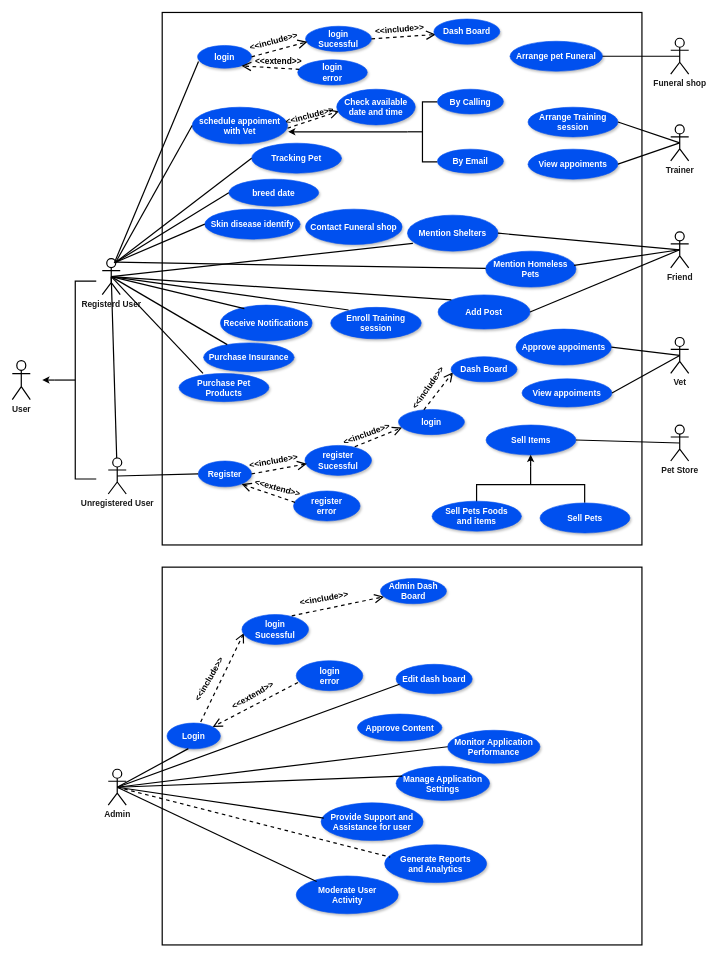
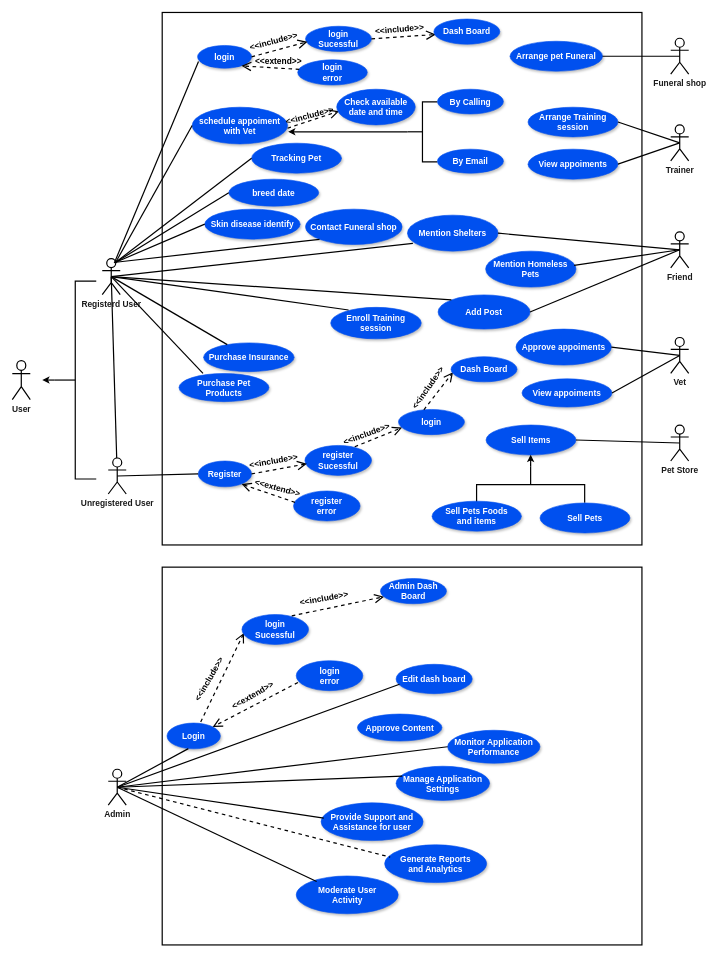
(358, 266) -> (219, 251)
(182, 294) -> none
(266, 323) -> none
